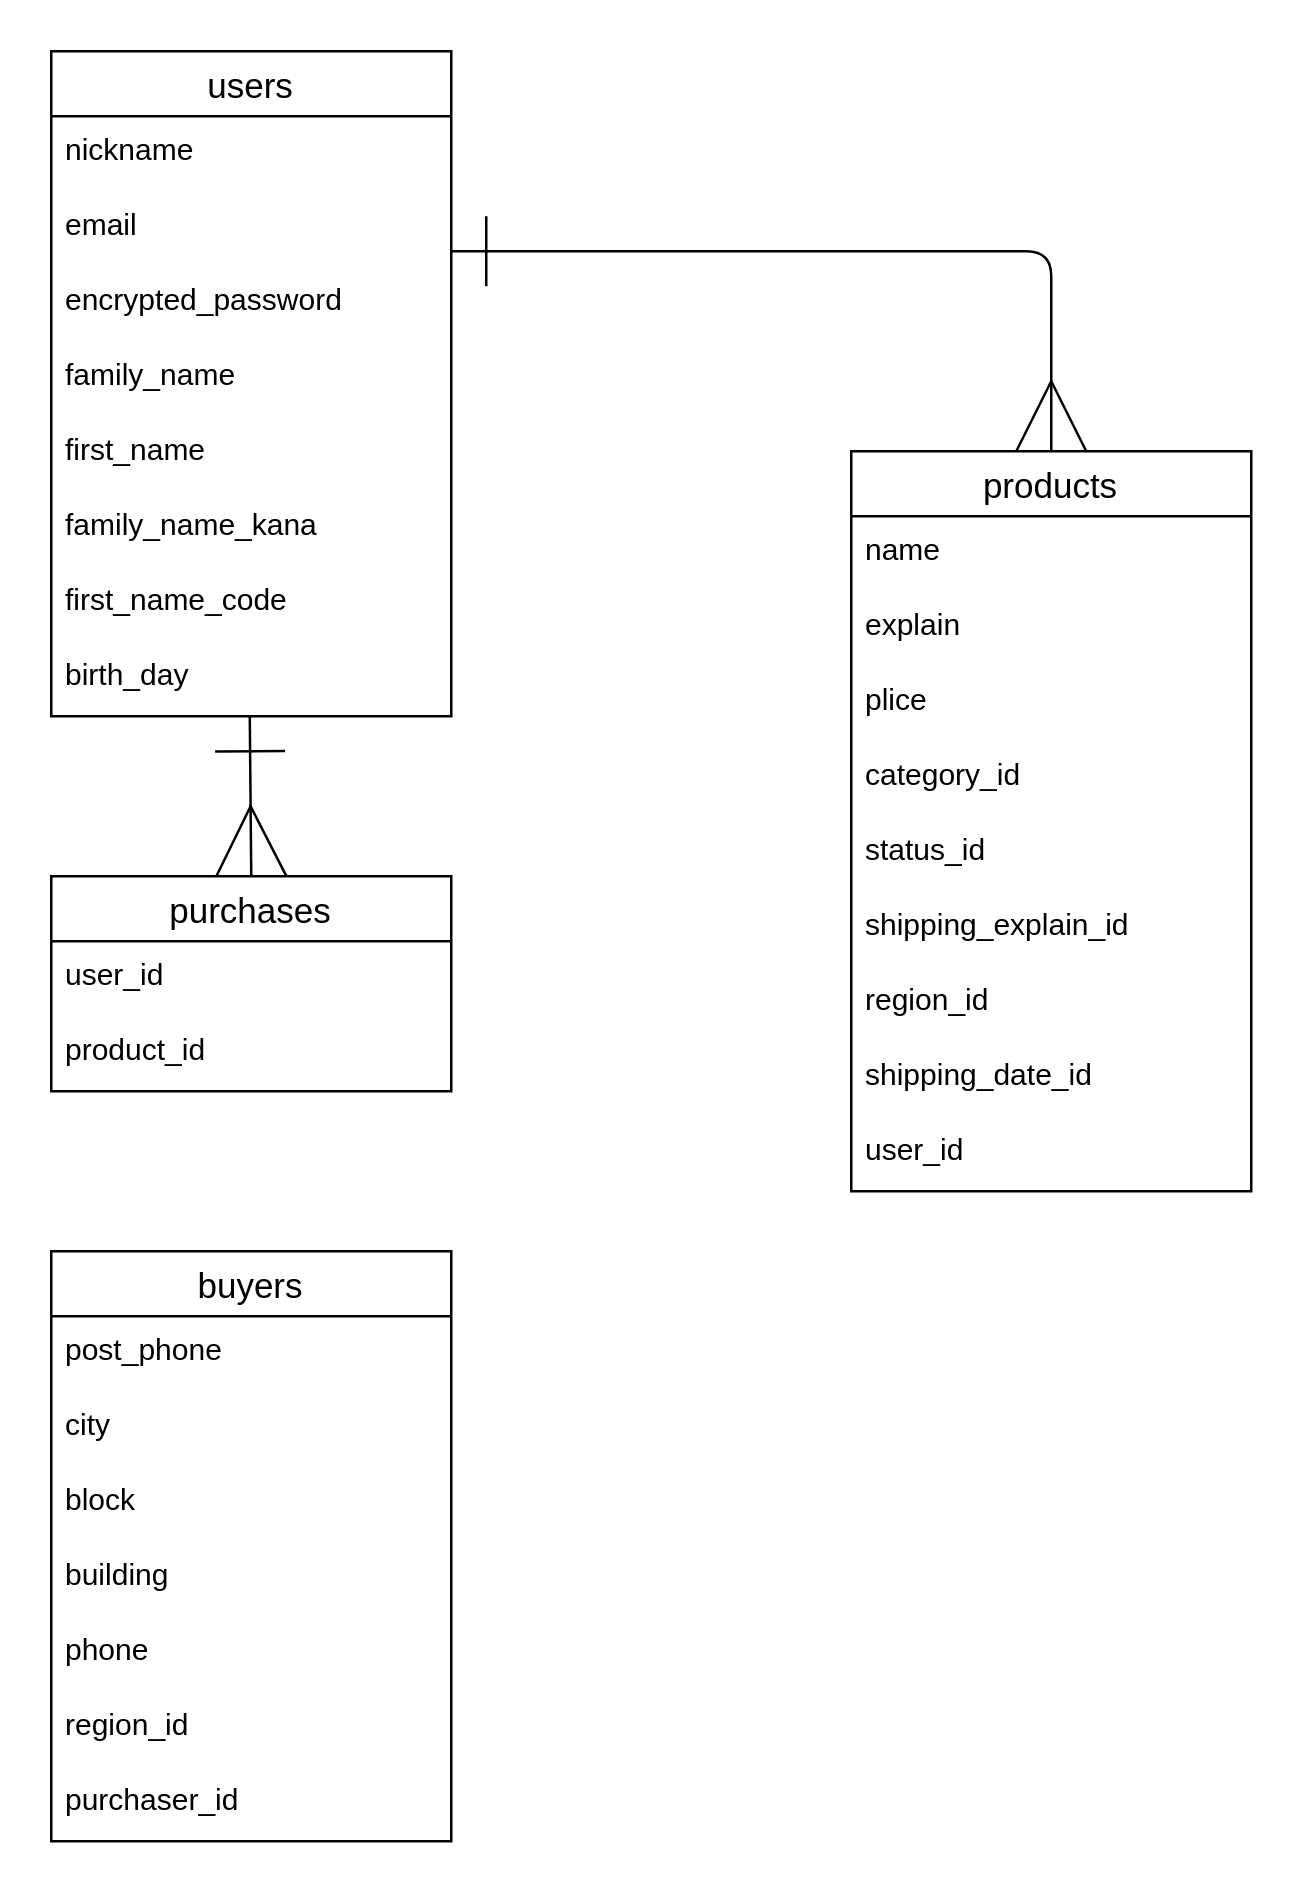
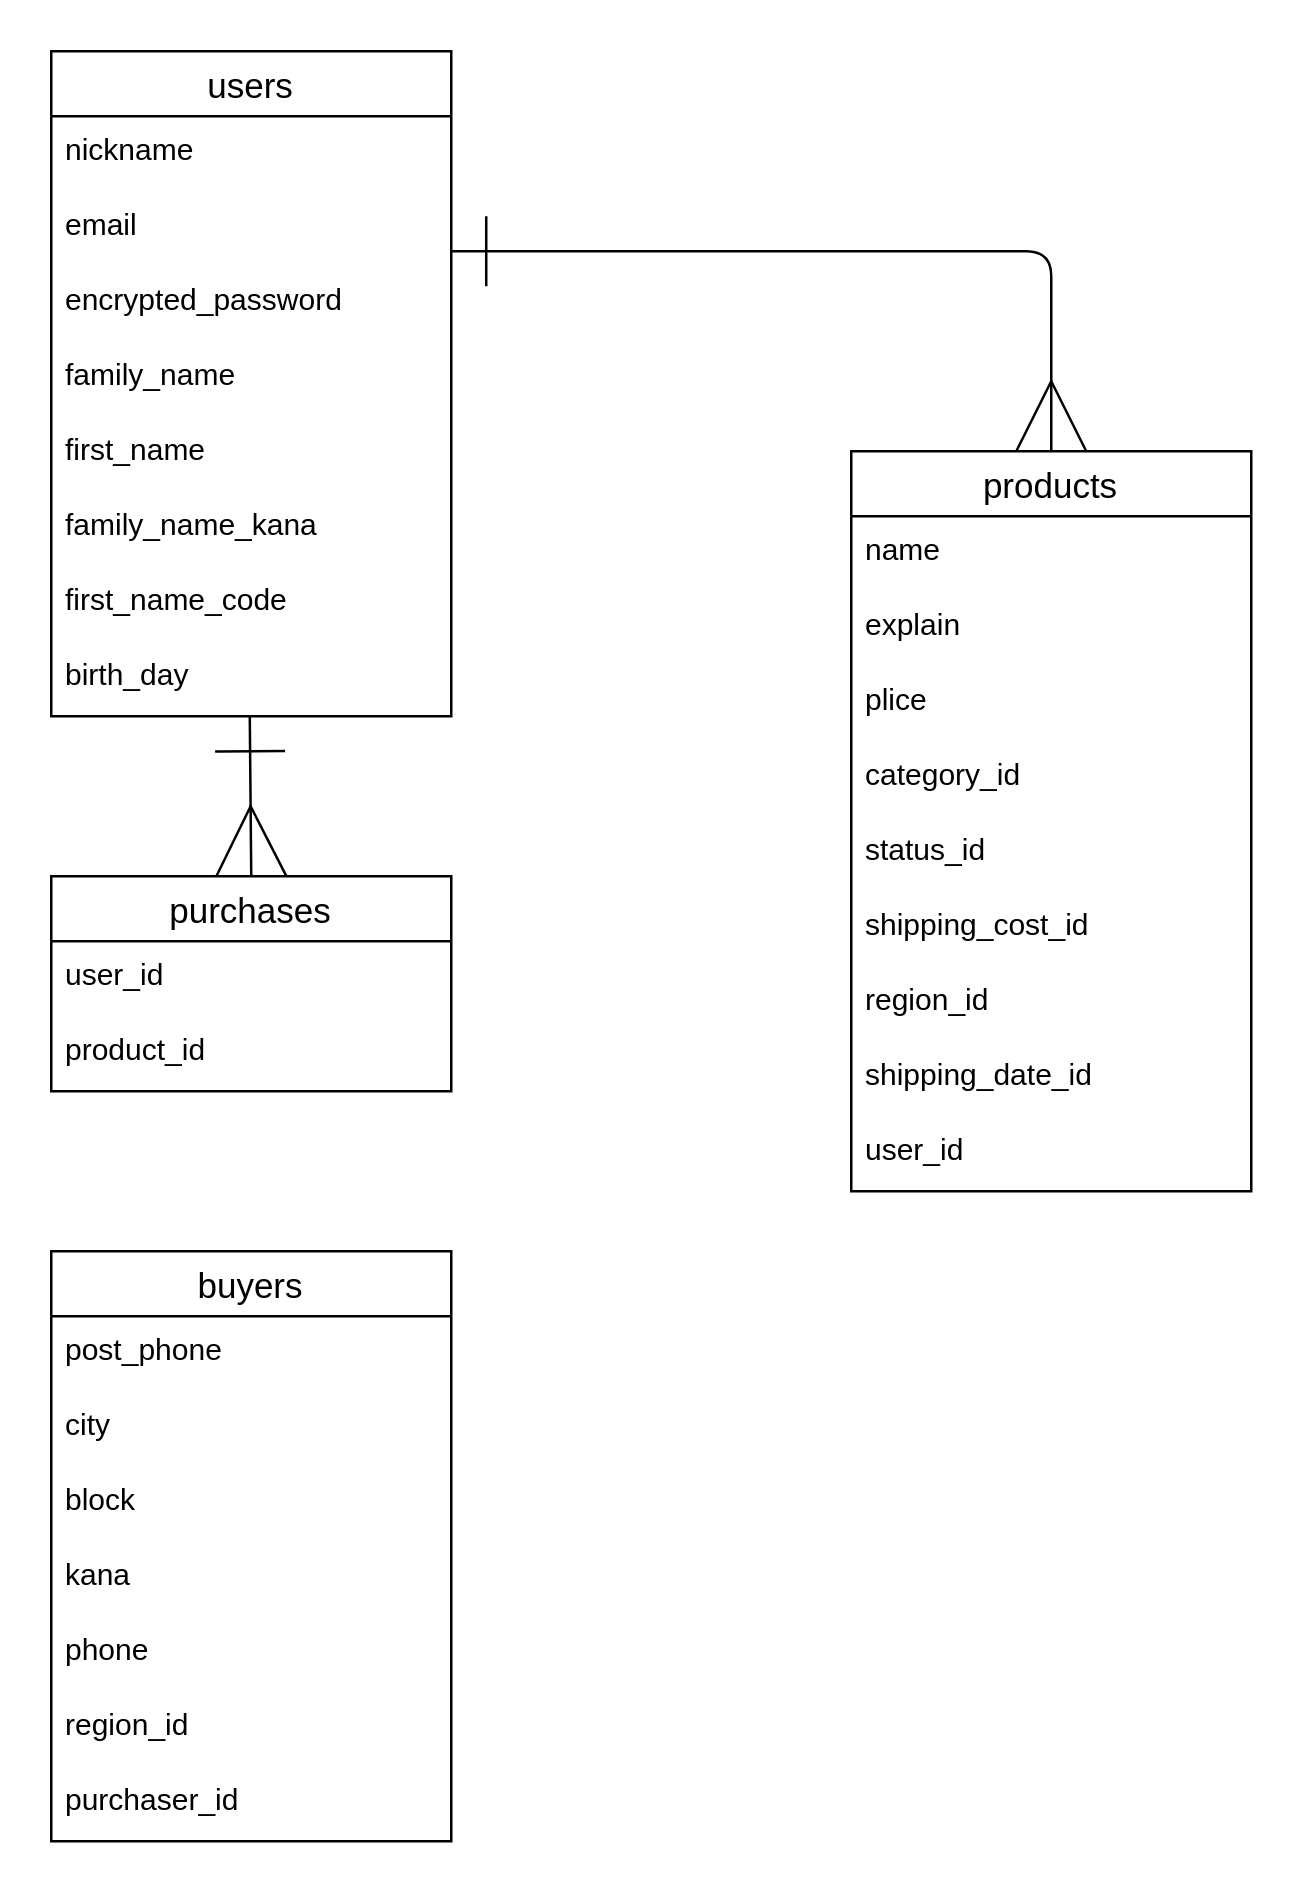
(1005, 925) -> (988, 925)
(121, 1575) -> (99, 1575)
